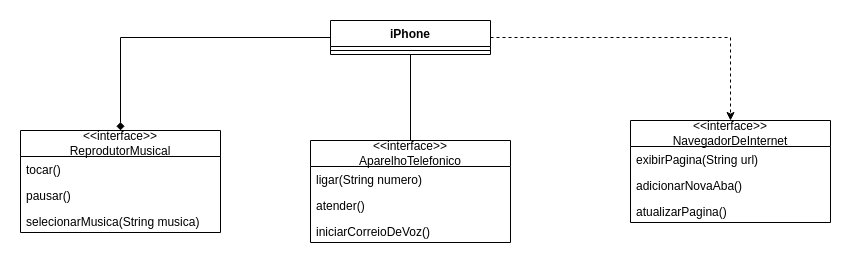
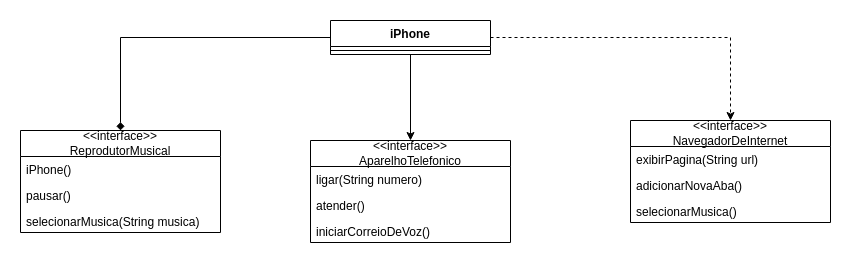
(411, 135) -> (411, 132)
(50, 171) -> (52, 171)
(689, 213) -> (692, 213)
